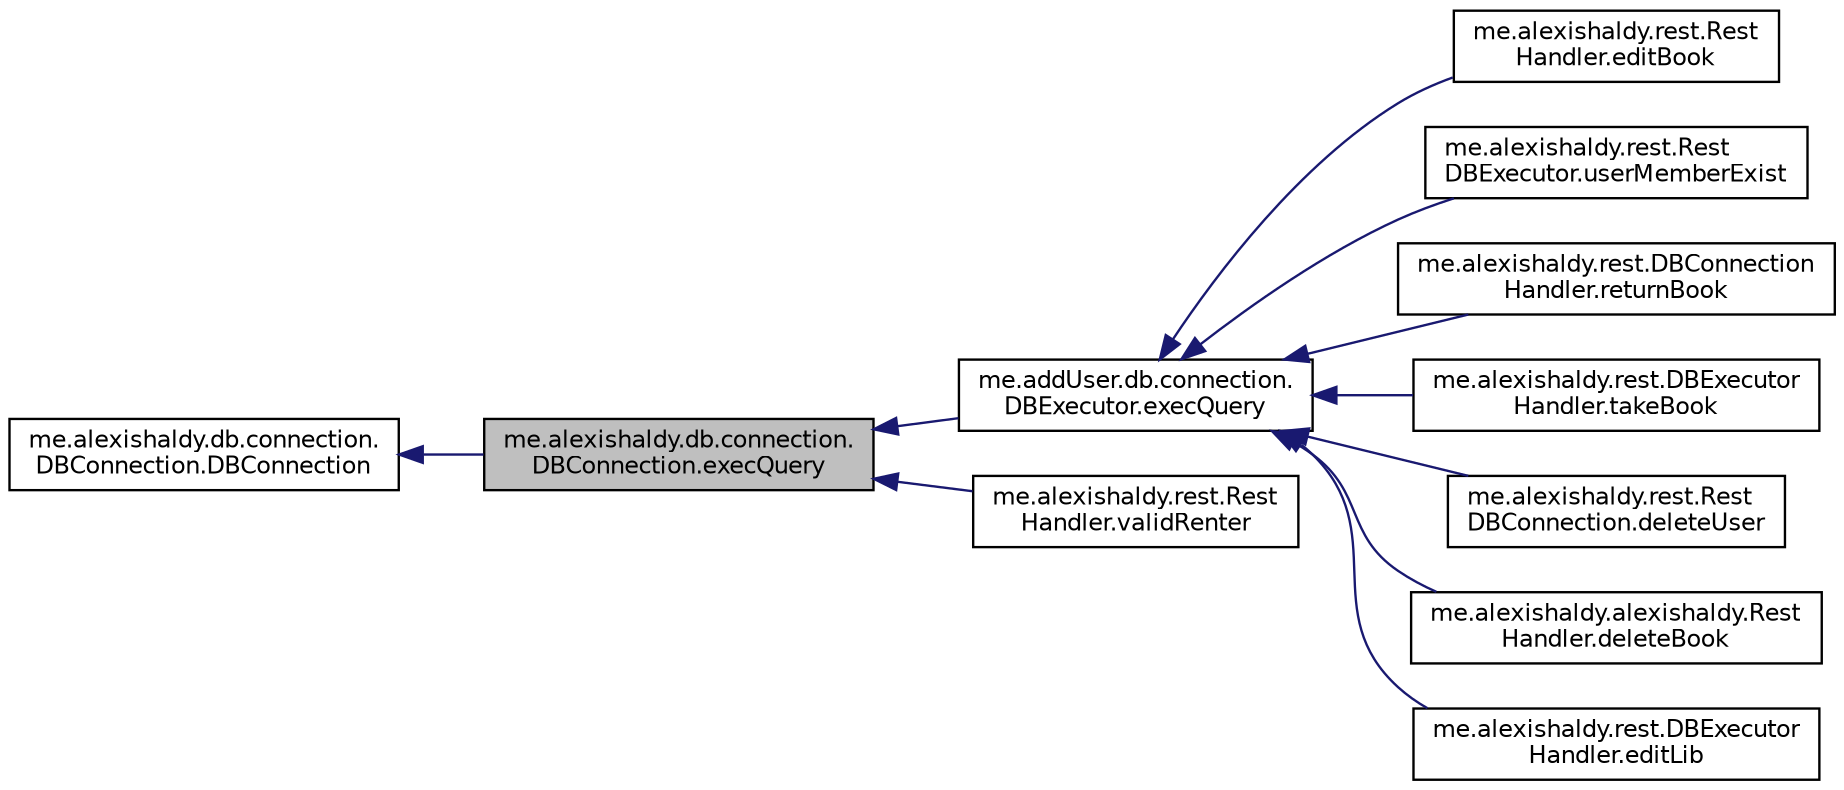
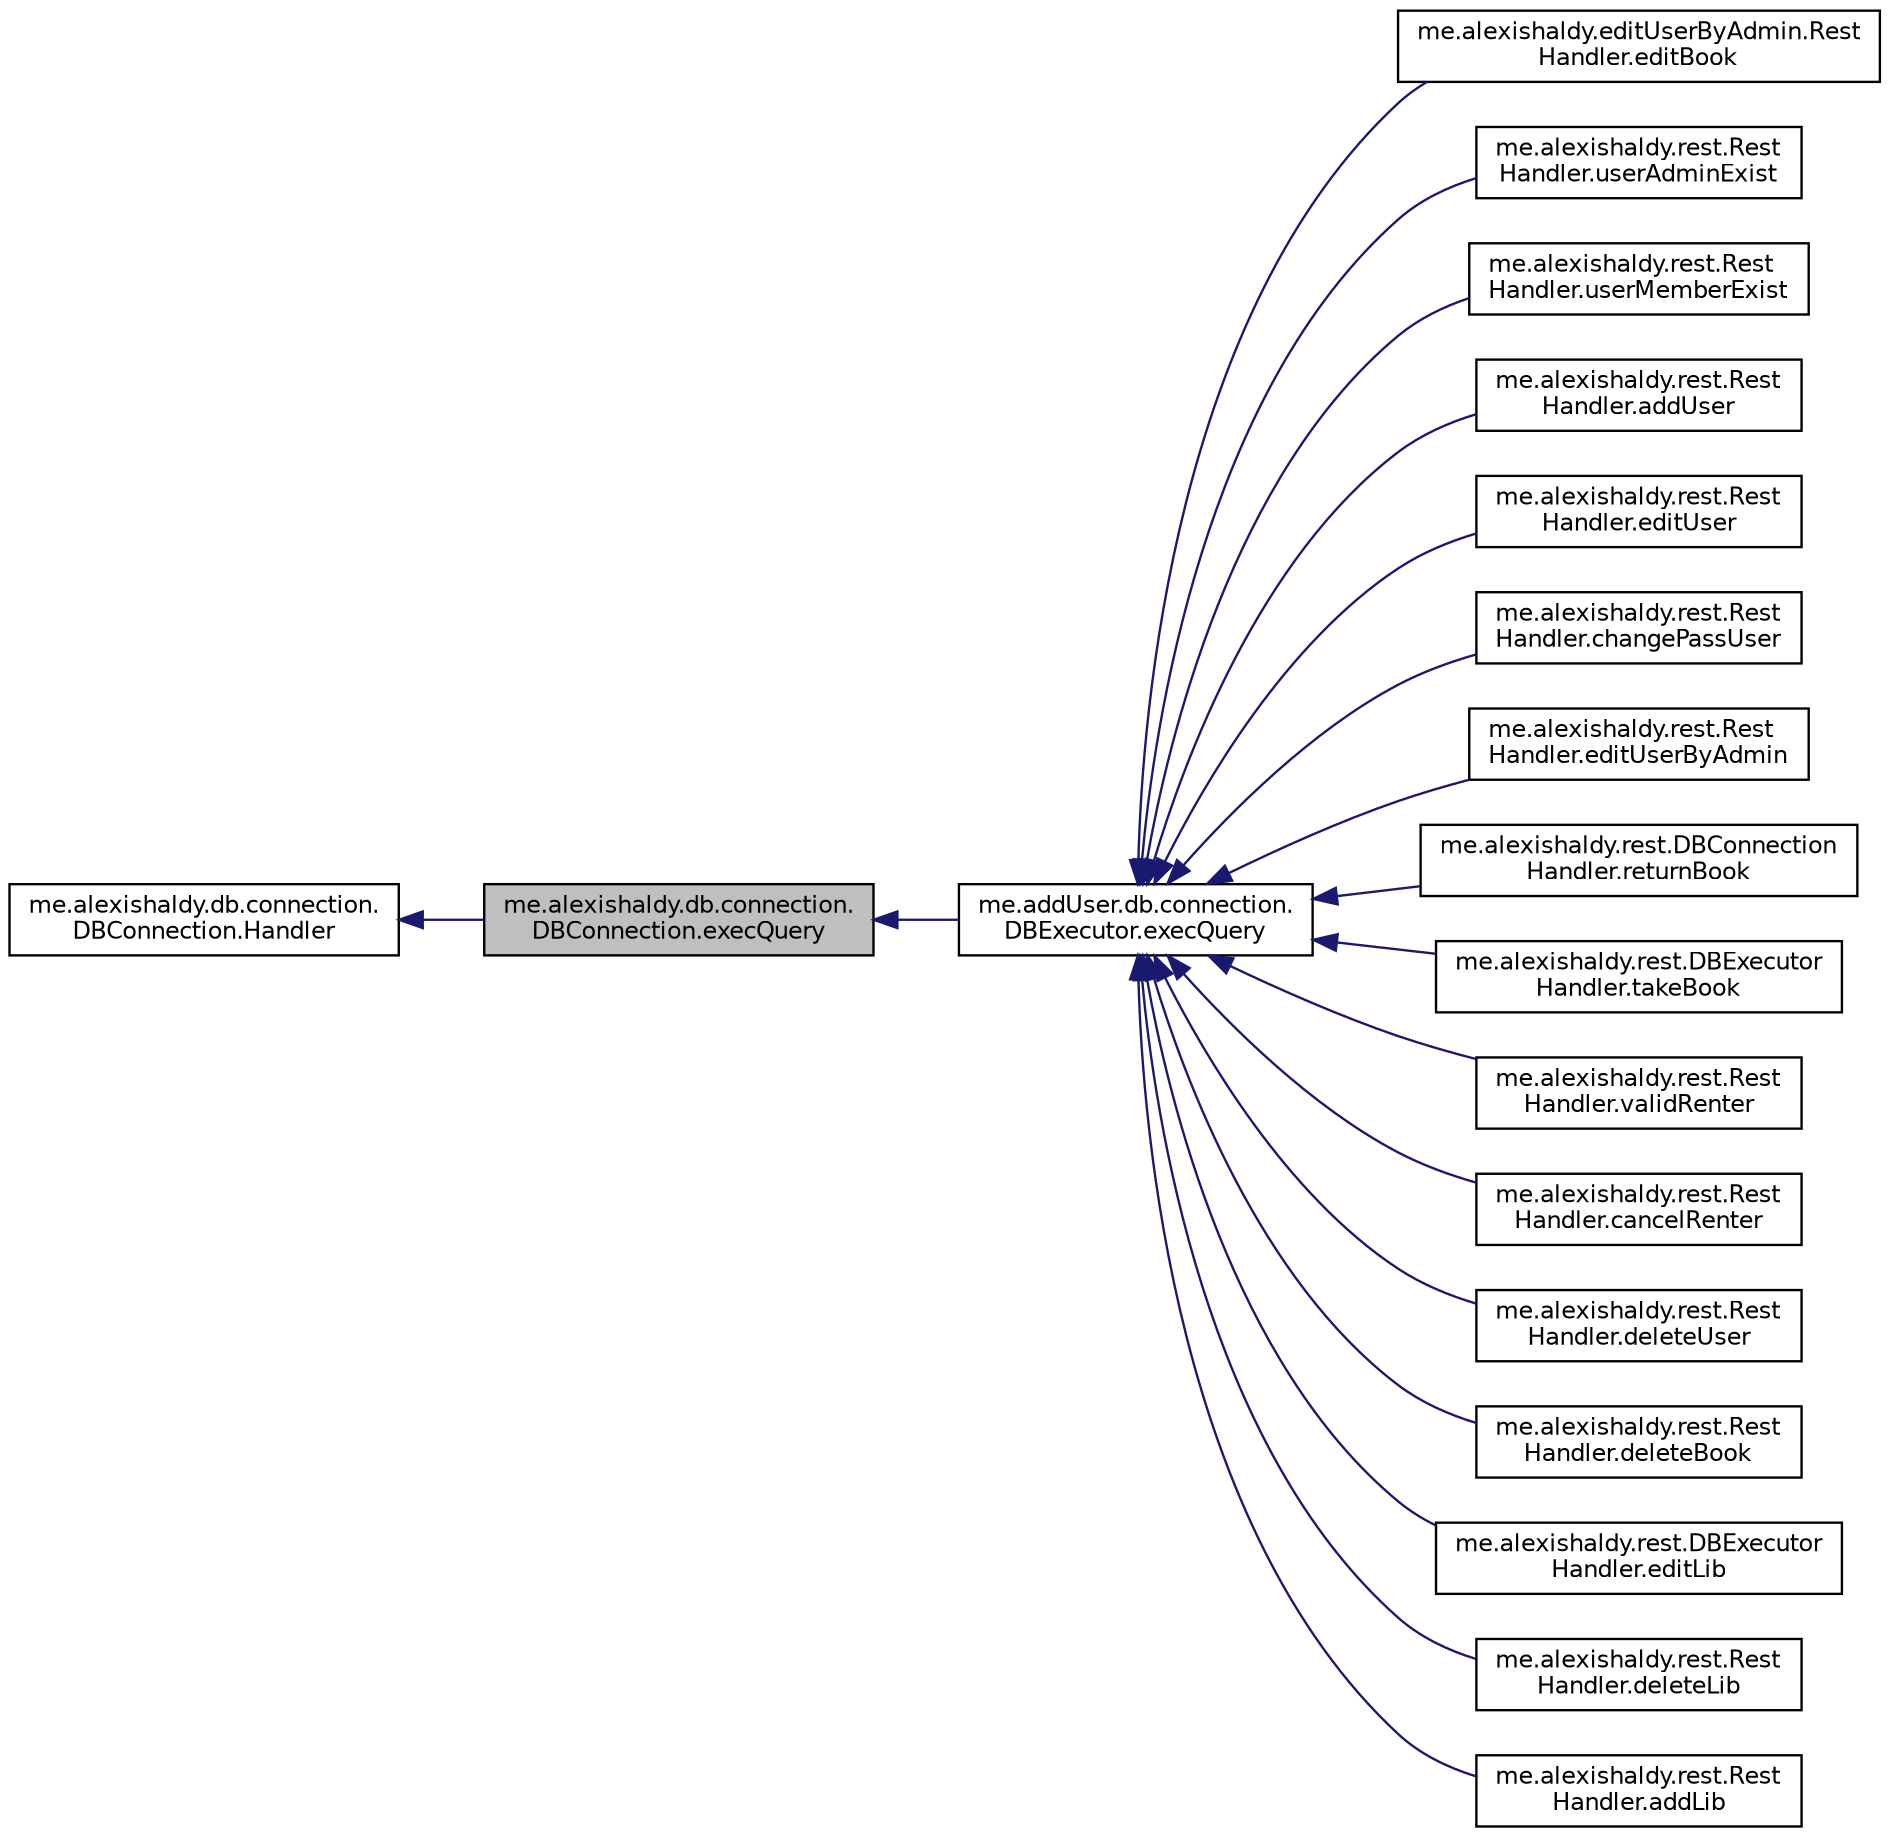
(1616, 46) -> (1639, 46)
(1616, 163) -> (1639, 279)
none -> (1639, 163)
none -> (1639, 395)
(204, 455) -> (204, 920)
(935, 487) -> (1351, 1019)
(1616, 512) -> (1639, 1326)
none -> (1639, 512)
(1616, 628) -> (1639, 1442)
none -> (1639, 628)
none -> (1639, 744)
none -> (1639, 1209)
none -> (1639, 1675)
none -> (1639, 1791)
